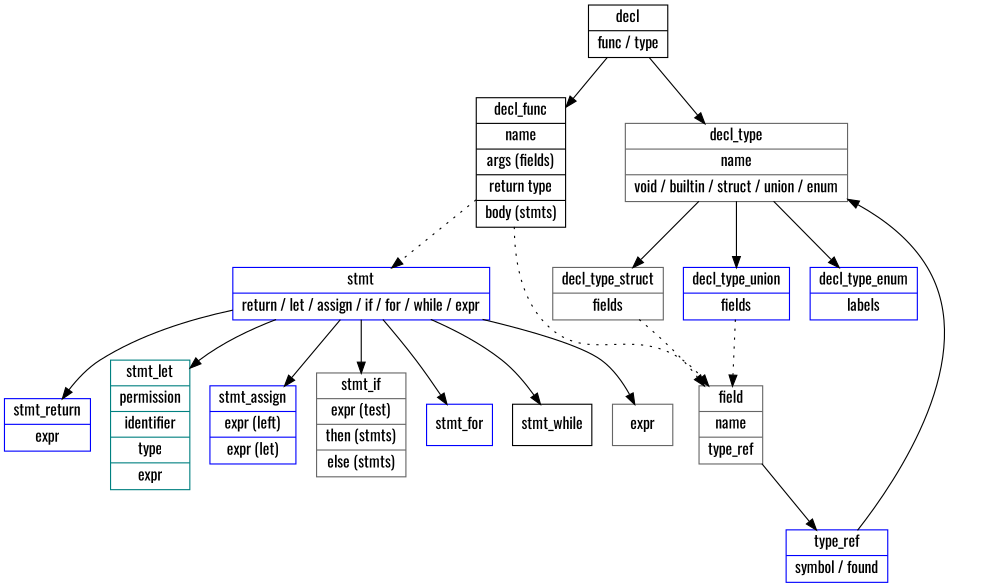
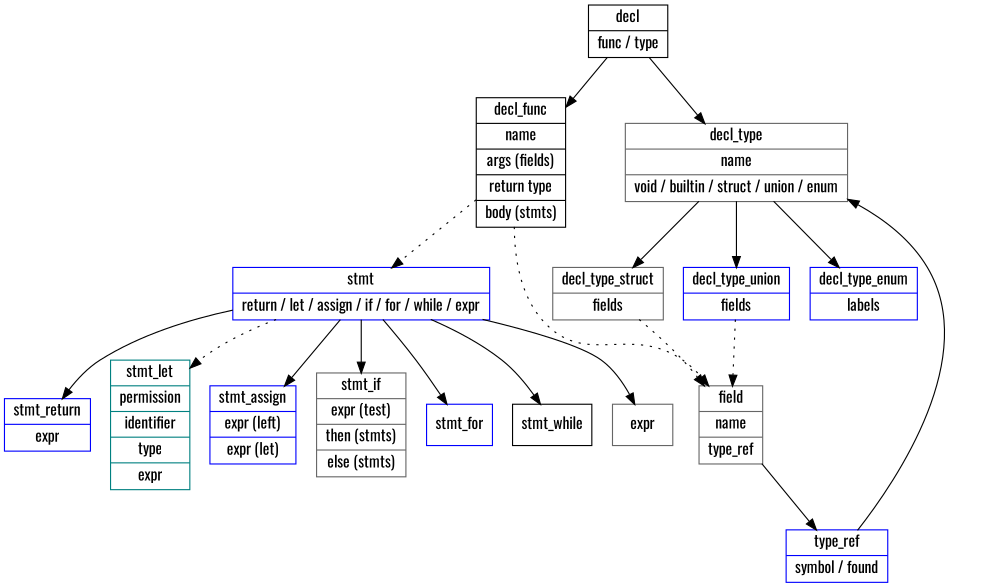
(236, 337) -> (236, 337)
